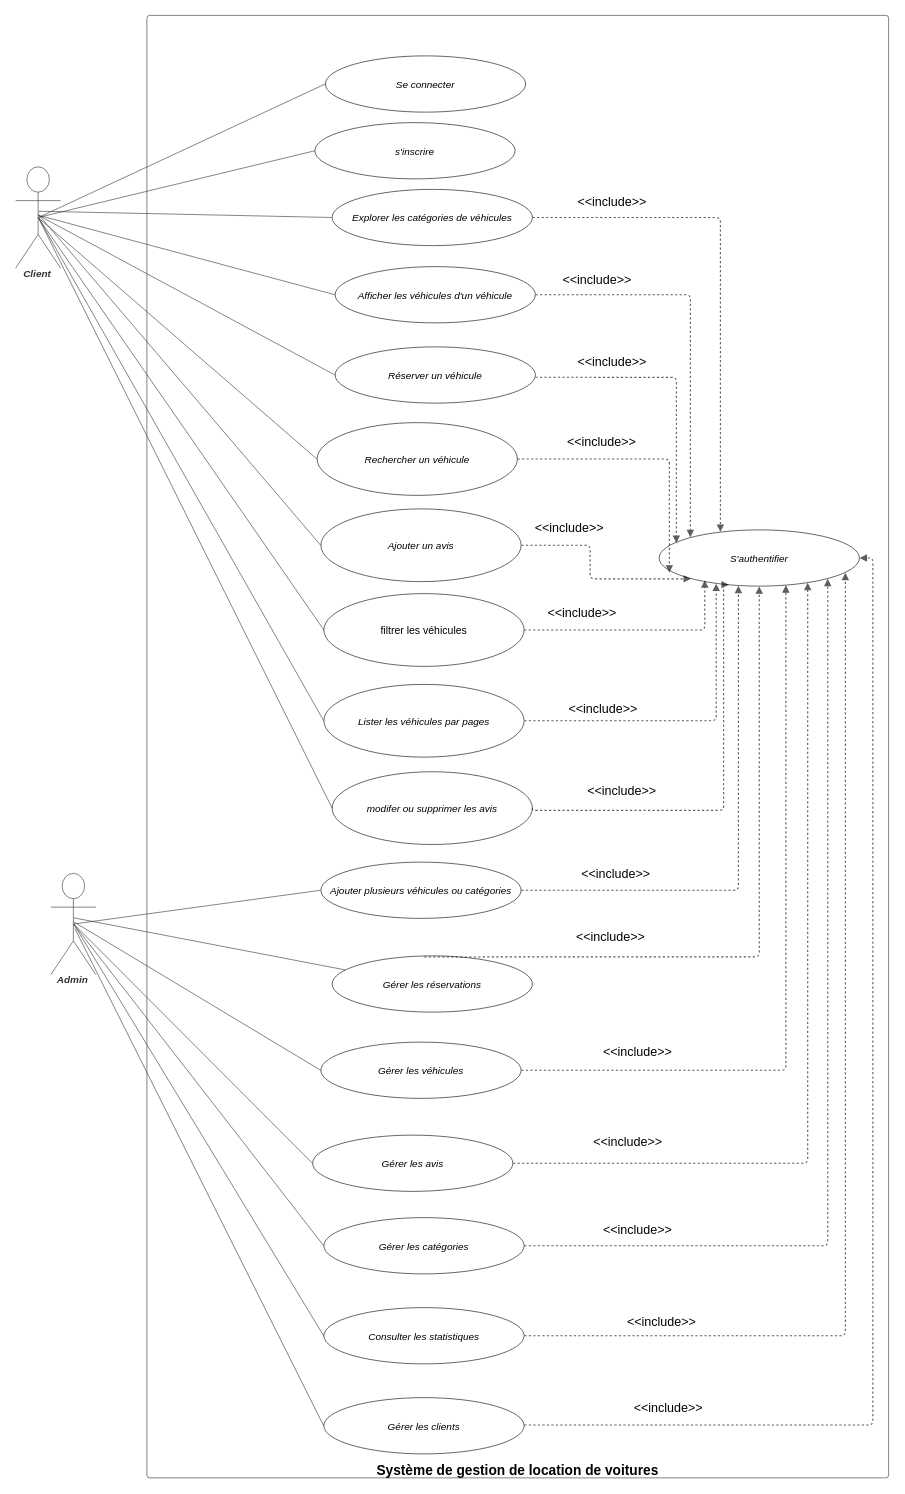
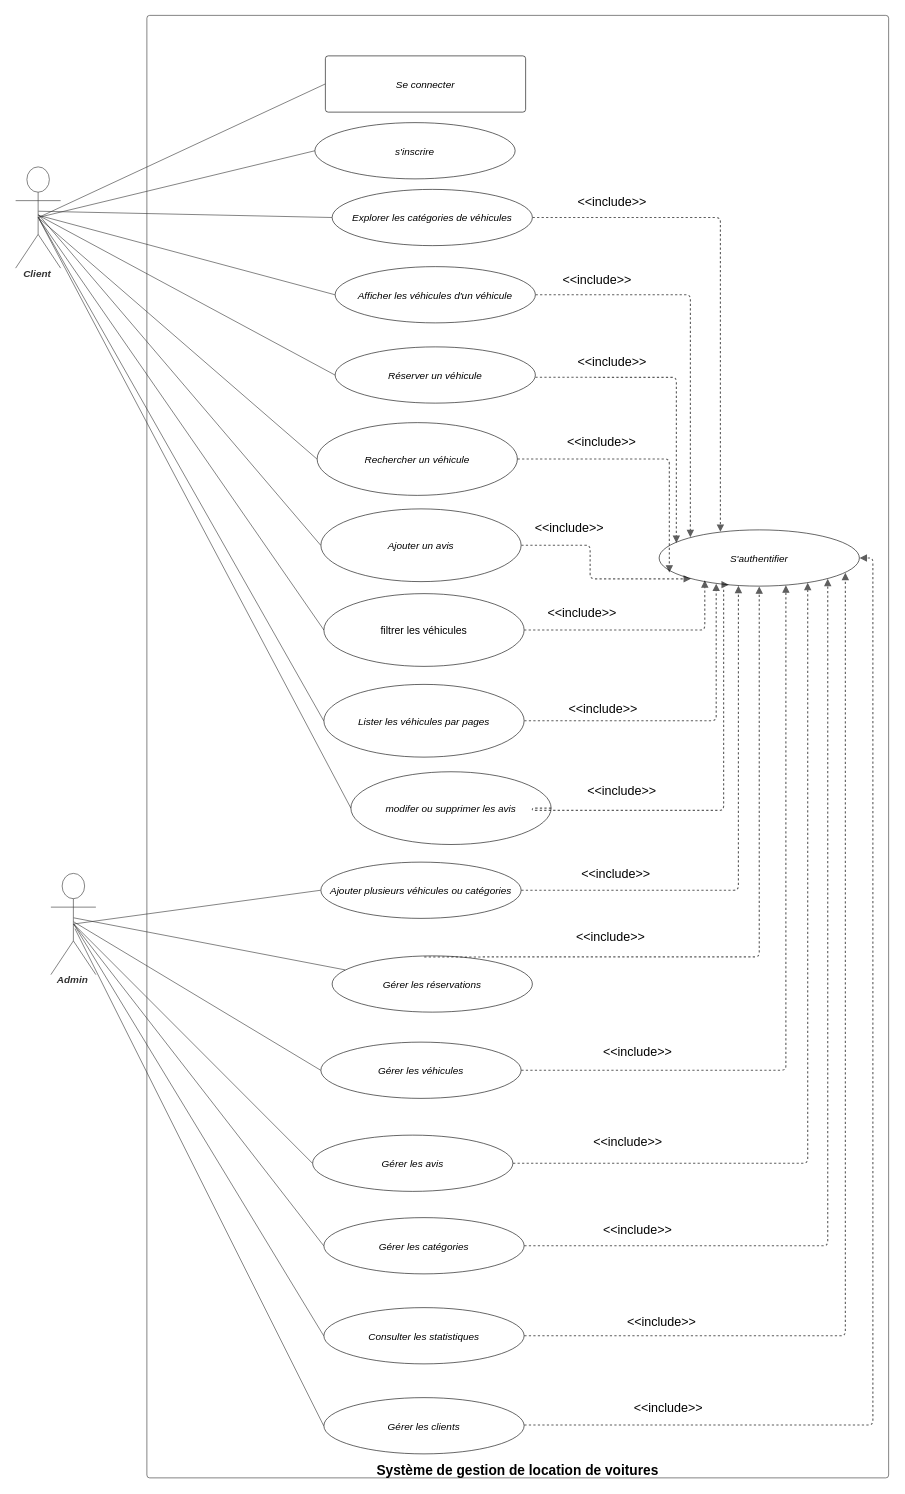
(425, 84) -> (425, 84)
(432, 808) -> (451, 808)
